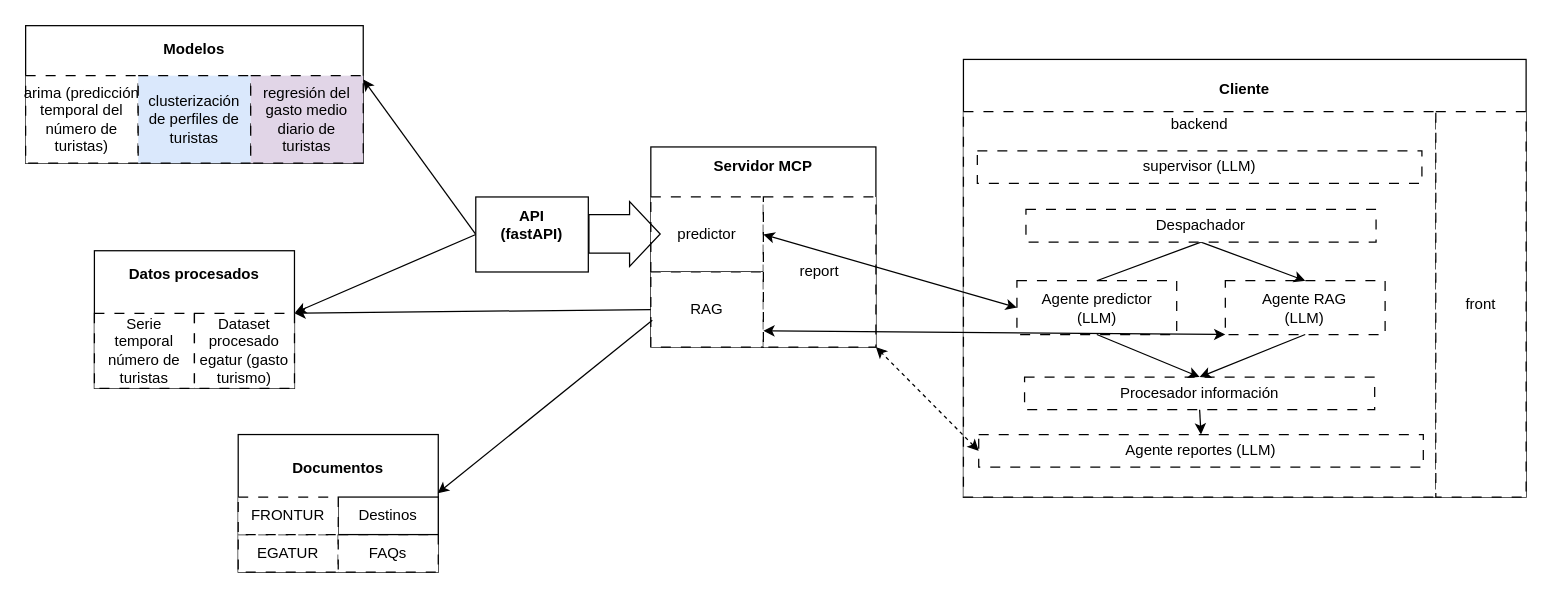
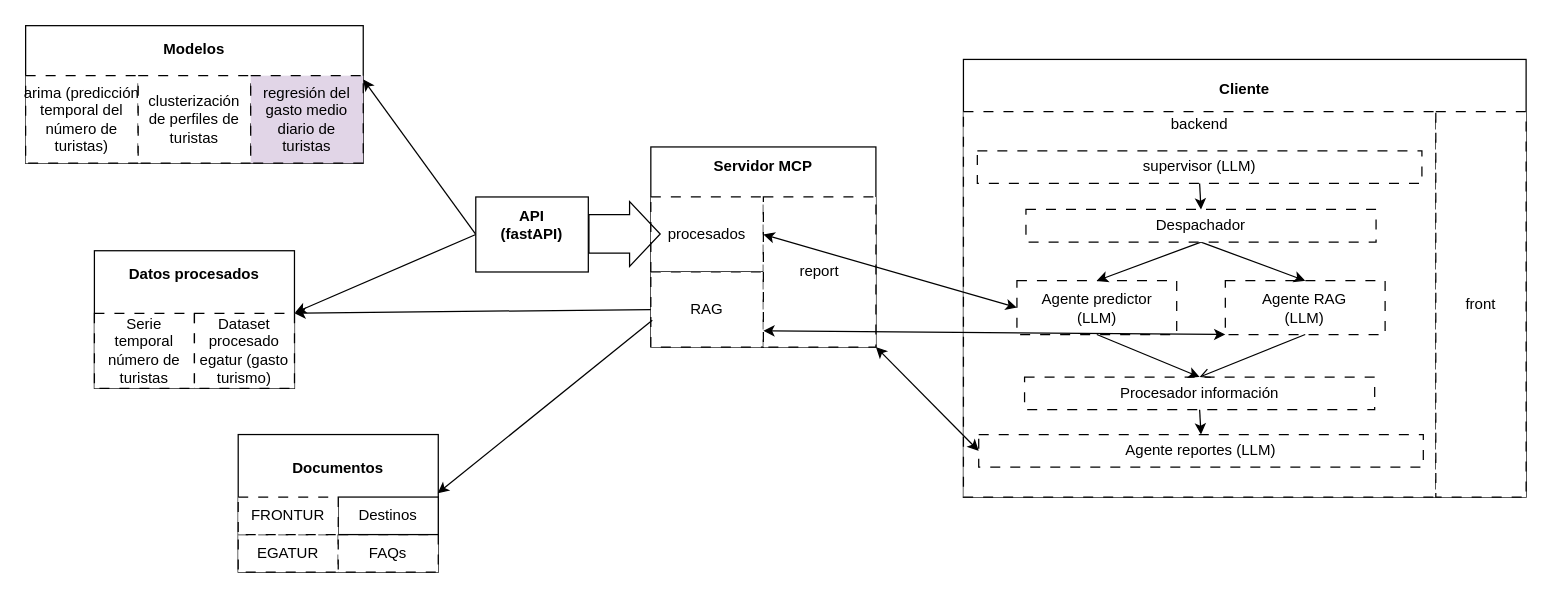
(194, 119) -> (194, 119)
none -> (1200, 192)
(707, 234) -> (707, 234)
(1102, 279) -> (1106, 277)
(1208, 373) -> (1206, 374)
(927, 399) -> (927, 399)
